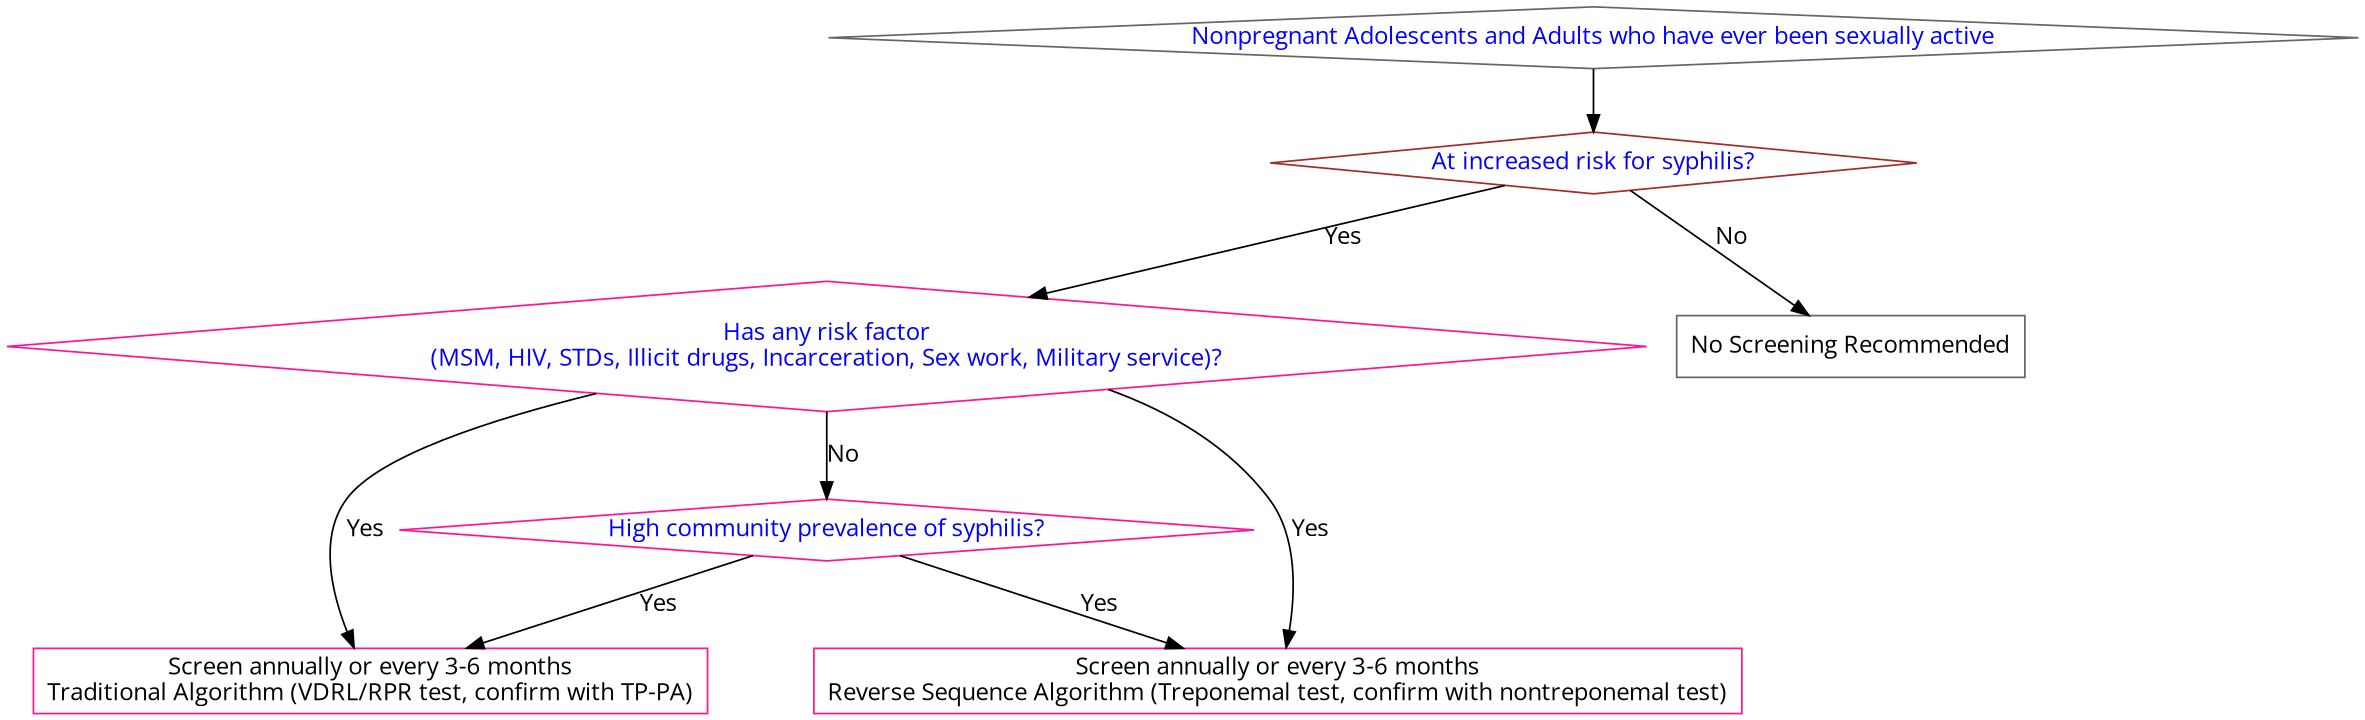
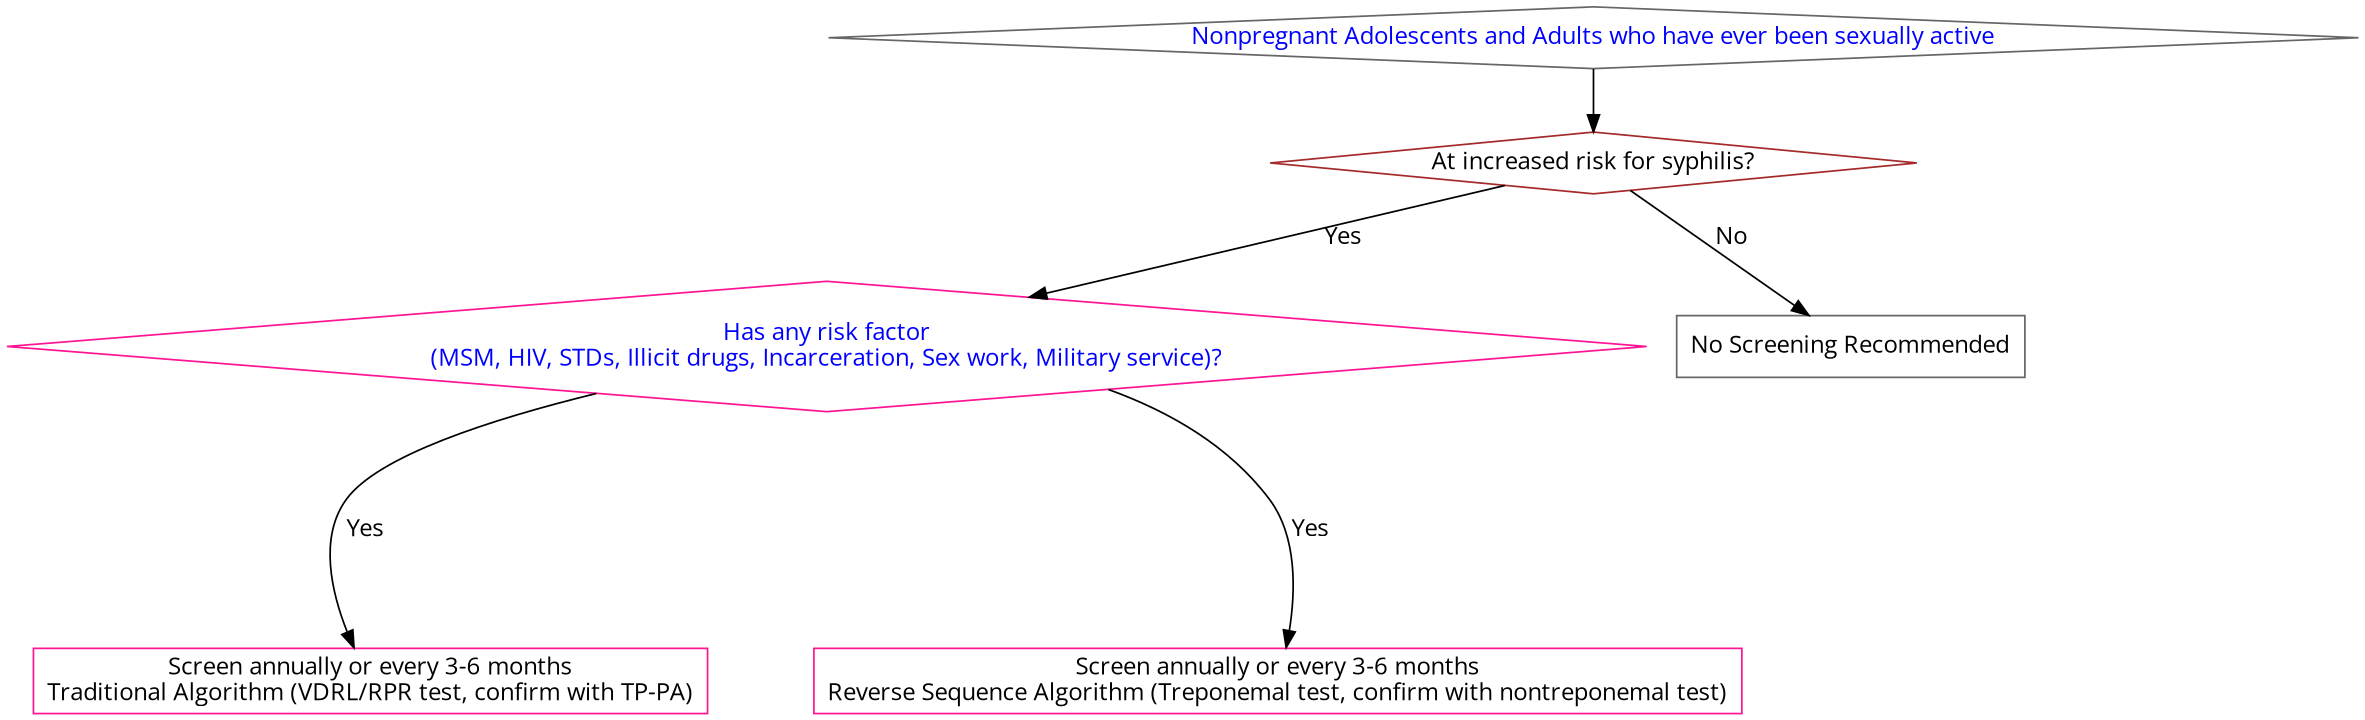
(1593, 163) -> (1593, 163)
(827, 530) -> none
